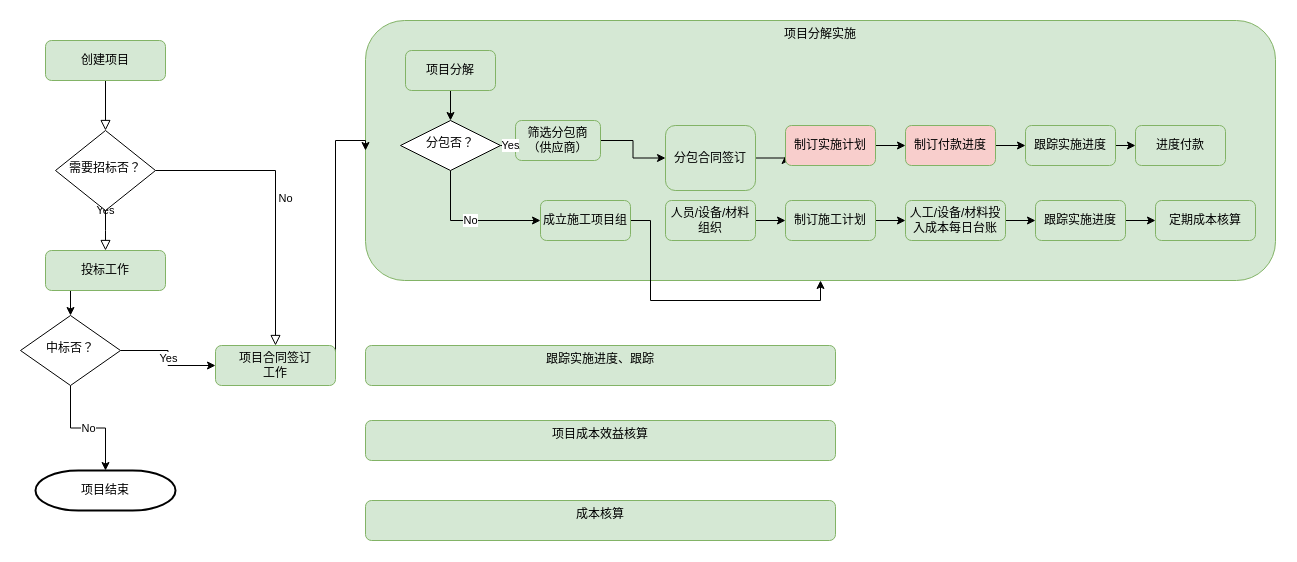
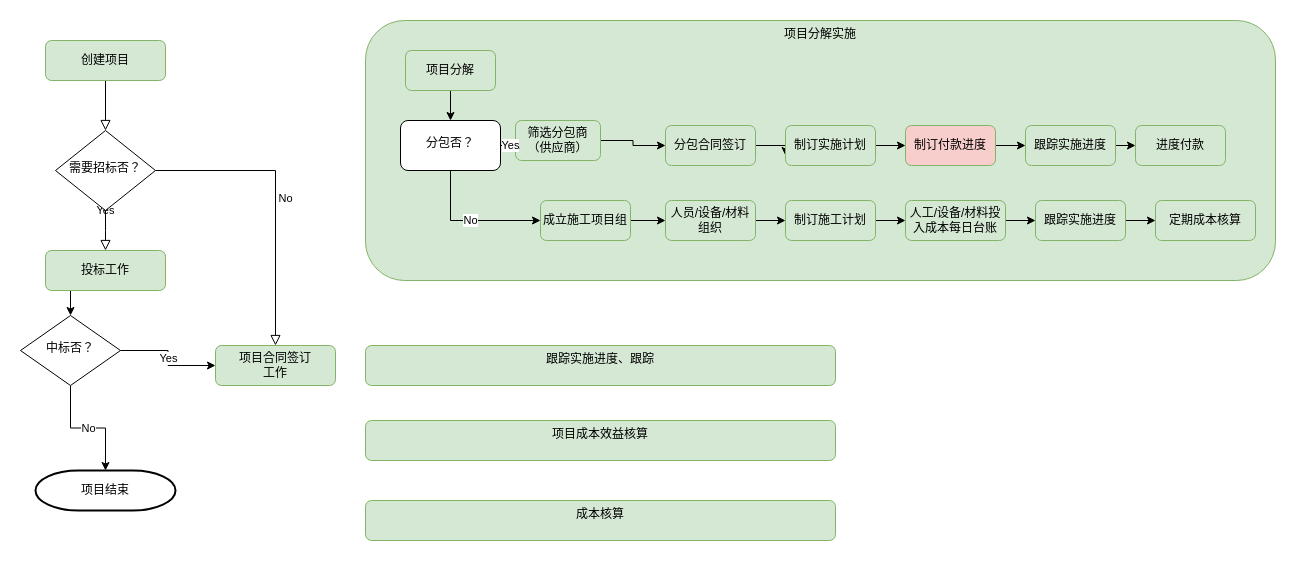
(451, 146) -> (451, 146)
(831, 146) -> (831, 146)
(711, 158) -> (711, 146)
(336, 230) -> none
(701, 301) -> (653, 221)
